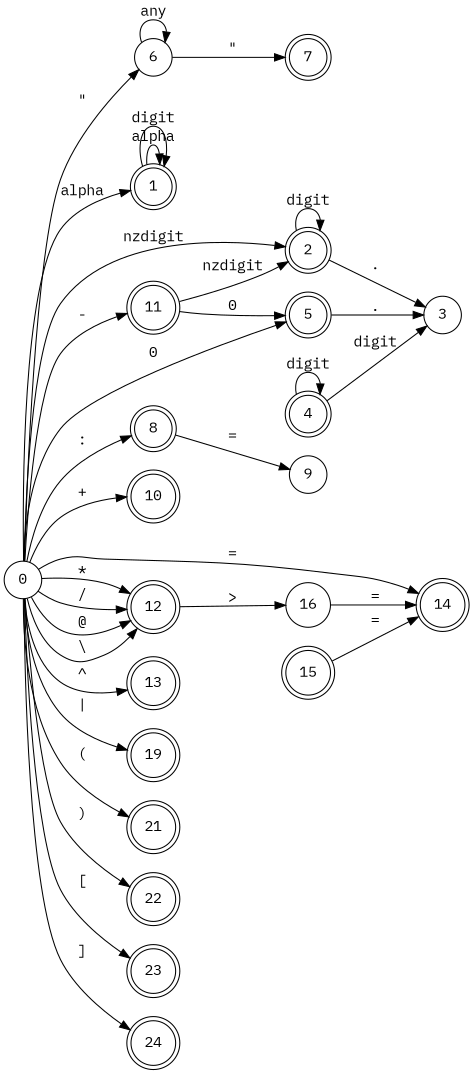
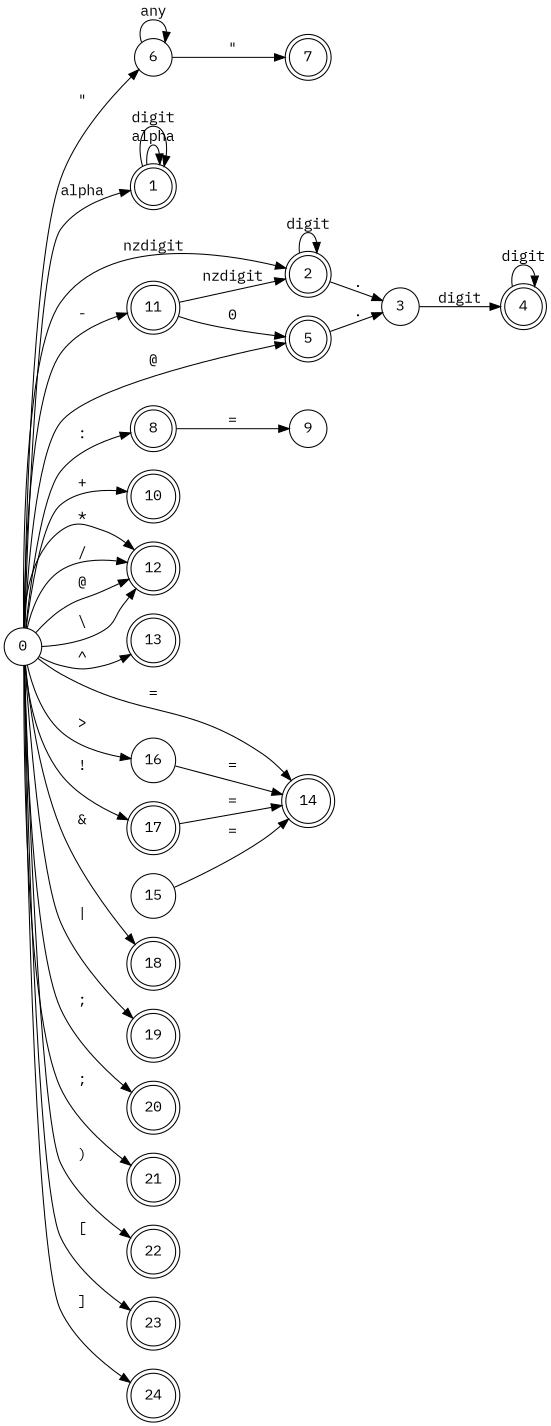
(153, 353) -> (153, 360)
(373, 367) -> (455, 307)
(227, 606) -> (57, 728)
(308, 673) -> (153, 896)
(82, 755) -> (82, 1080)
none -> (153, 828)
none -> (153, 964)
none -> (153, 1108)
